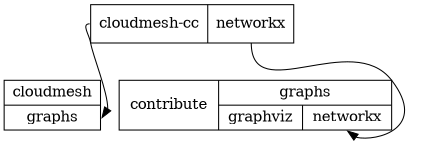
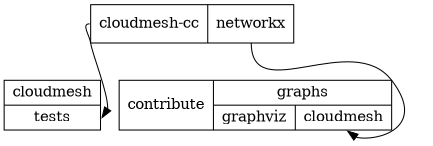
(52, 117) -> (52, 117)
(347, 117) -> (343, 117)
